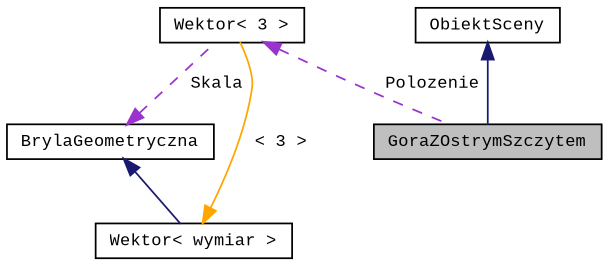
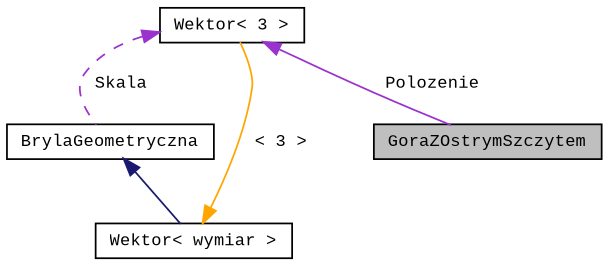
(488, 25) -> none
(178, 78) -> (89, 68)
(365, 89) -> (365, 89)
